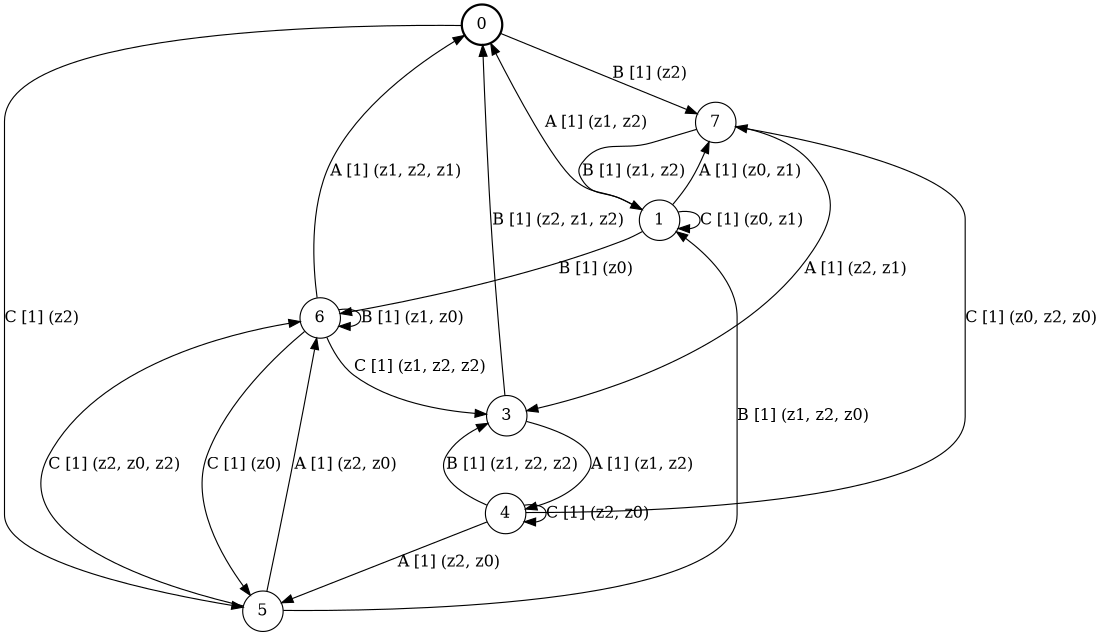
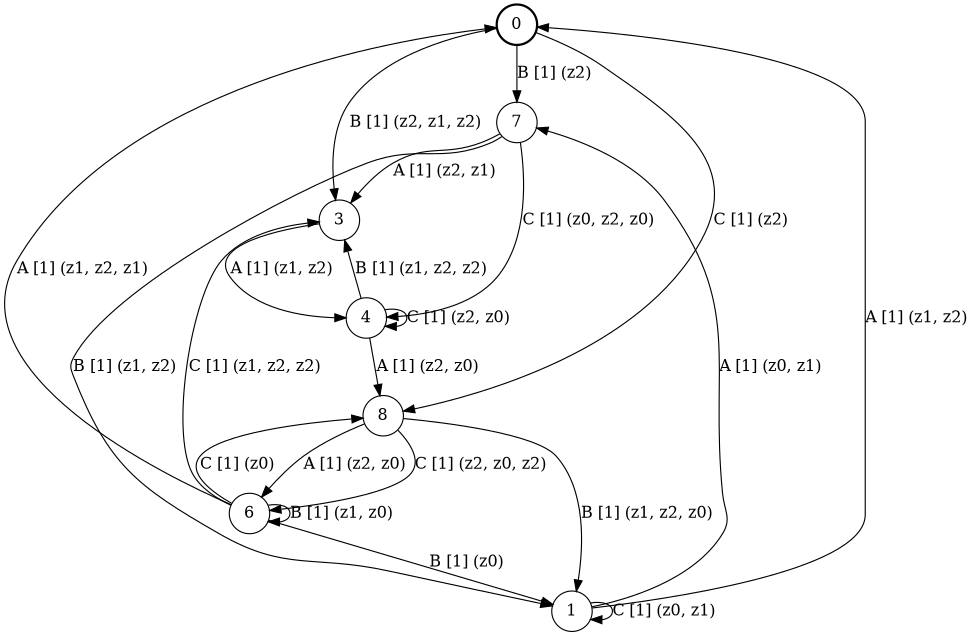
(491, 226) -> (377, 75)
(507, 277) -> (405, 561)
(960, 428) -> (506, 264)
(263, 611) -> (383, 416)
